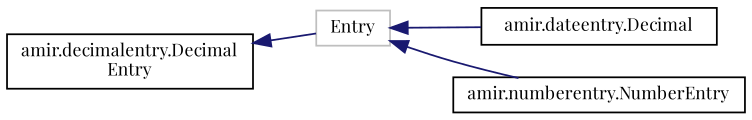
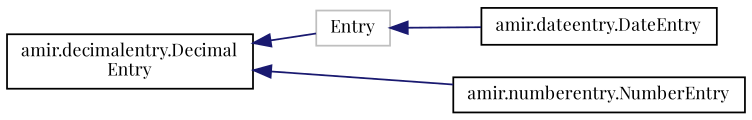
(599, 26) -> (599, 26)
(462, 64) -> (362, 78)
